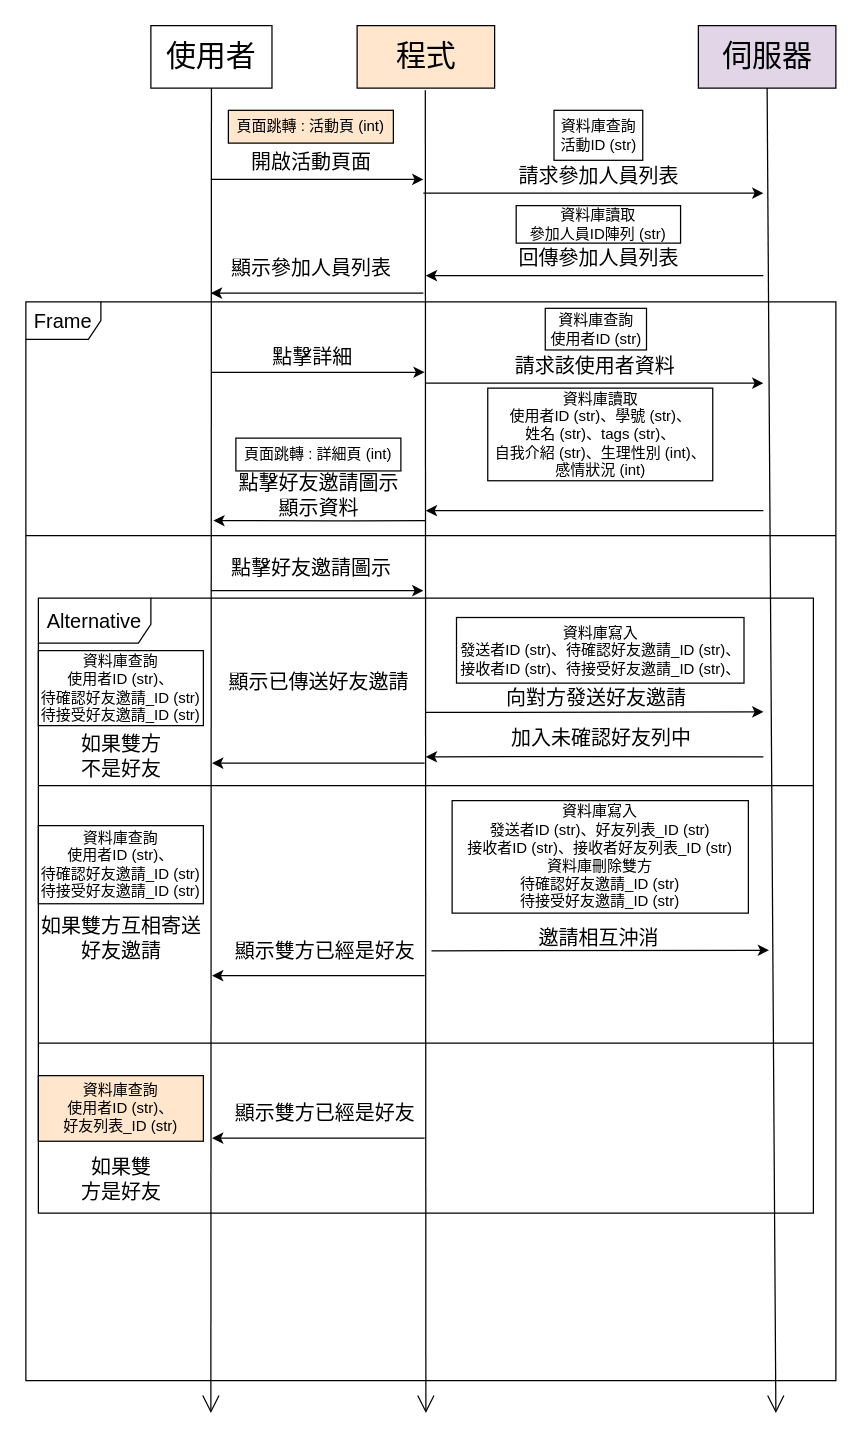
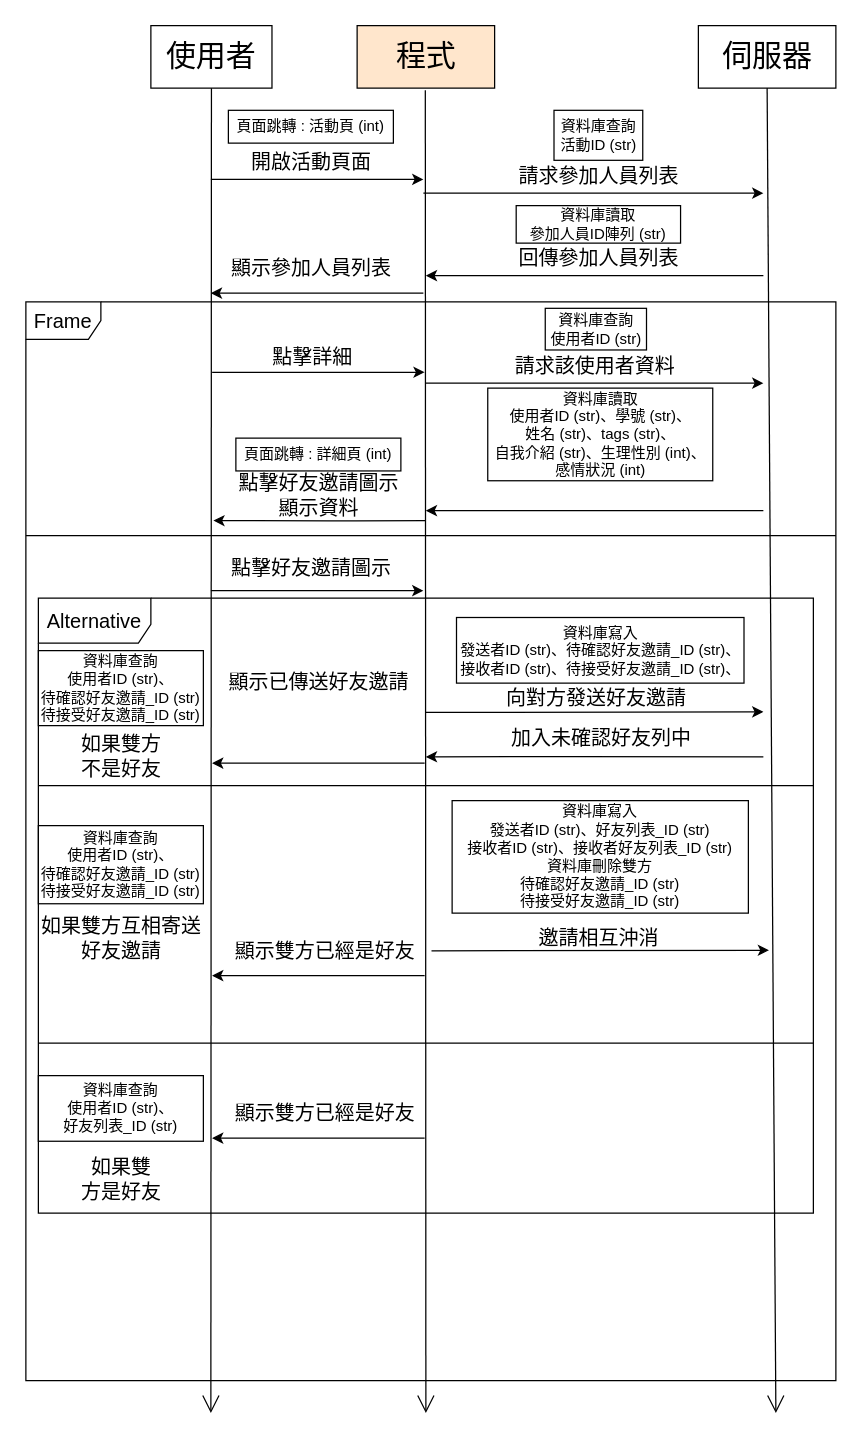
(767, 57) -> (767, 57)
(311, 127) -> (311, 127)
(121, 1108) -> (121, 1108)
